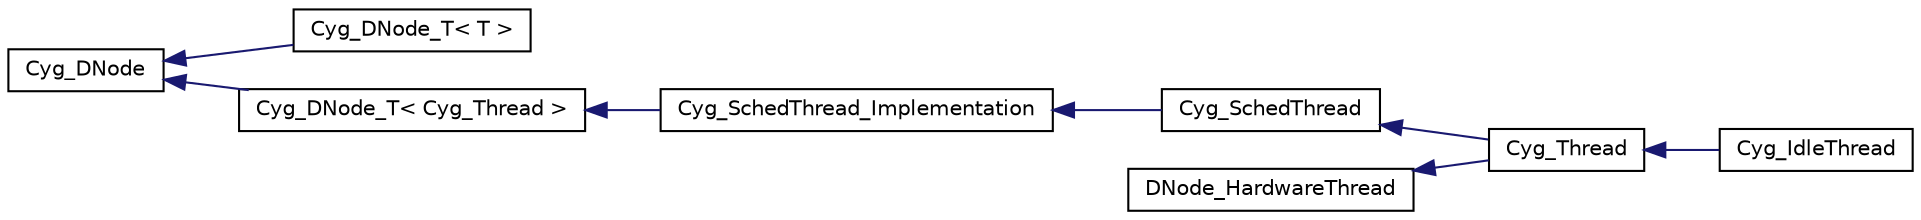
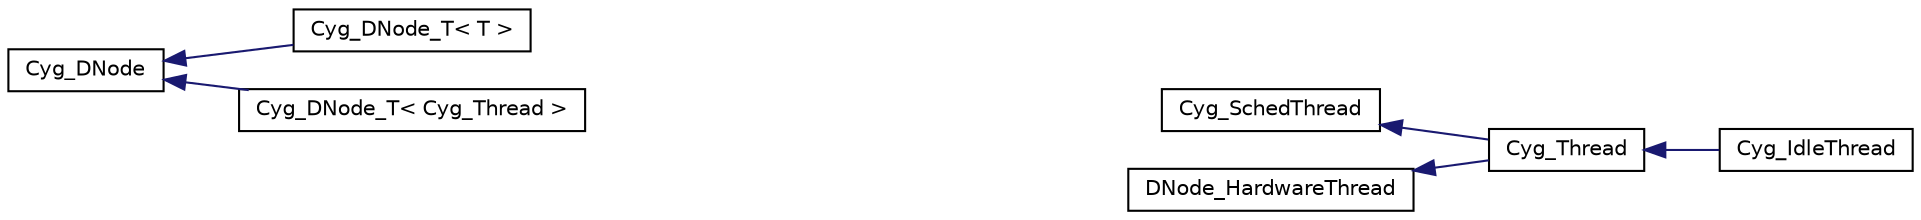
(857, 110) -> none
